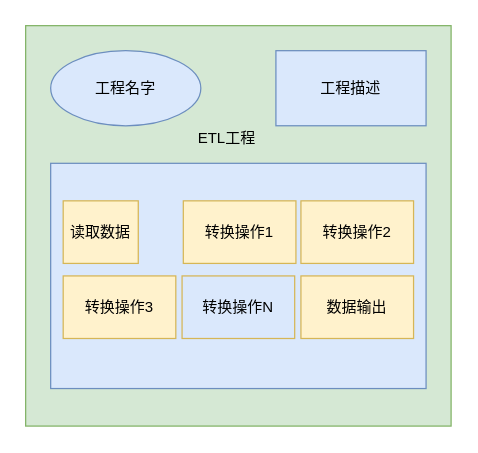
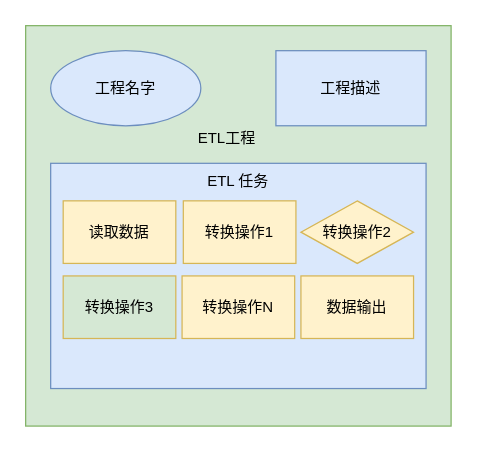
none -> (238, 182)
(101, 232) -> (119, 232)
(357, 232) -> (357, 232)
(119, 307) -> (119, 307)
(238, 307) -> (238, 307)
